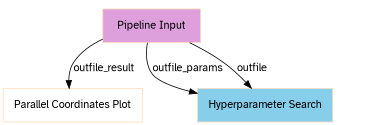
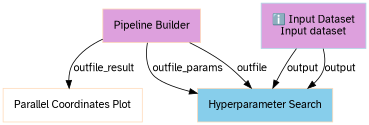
(152, 26) -> (152, 26)
none -> (314, 26)
